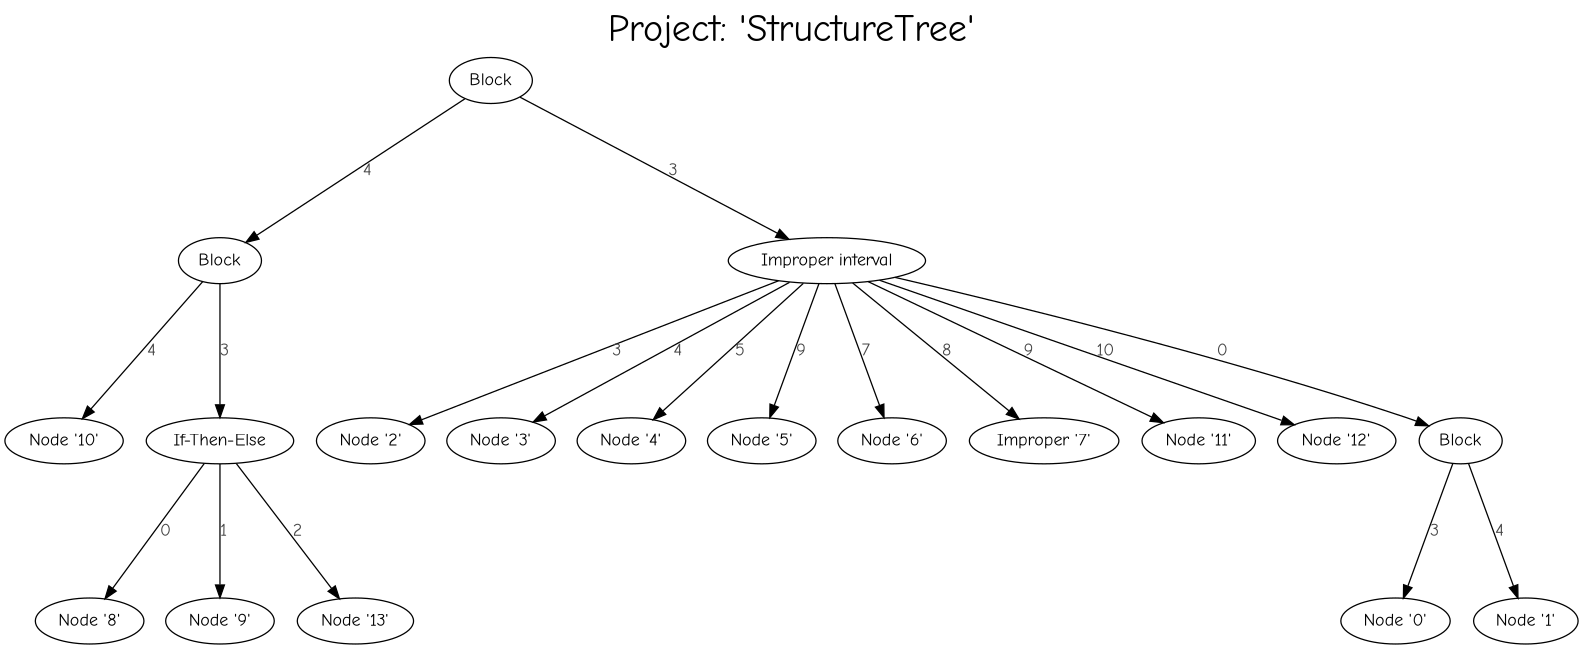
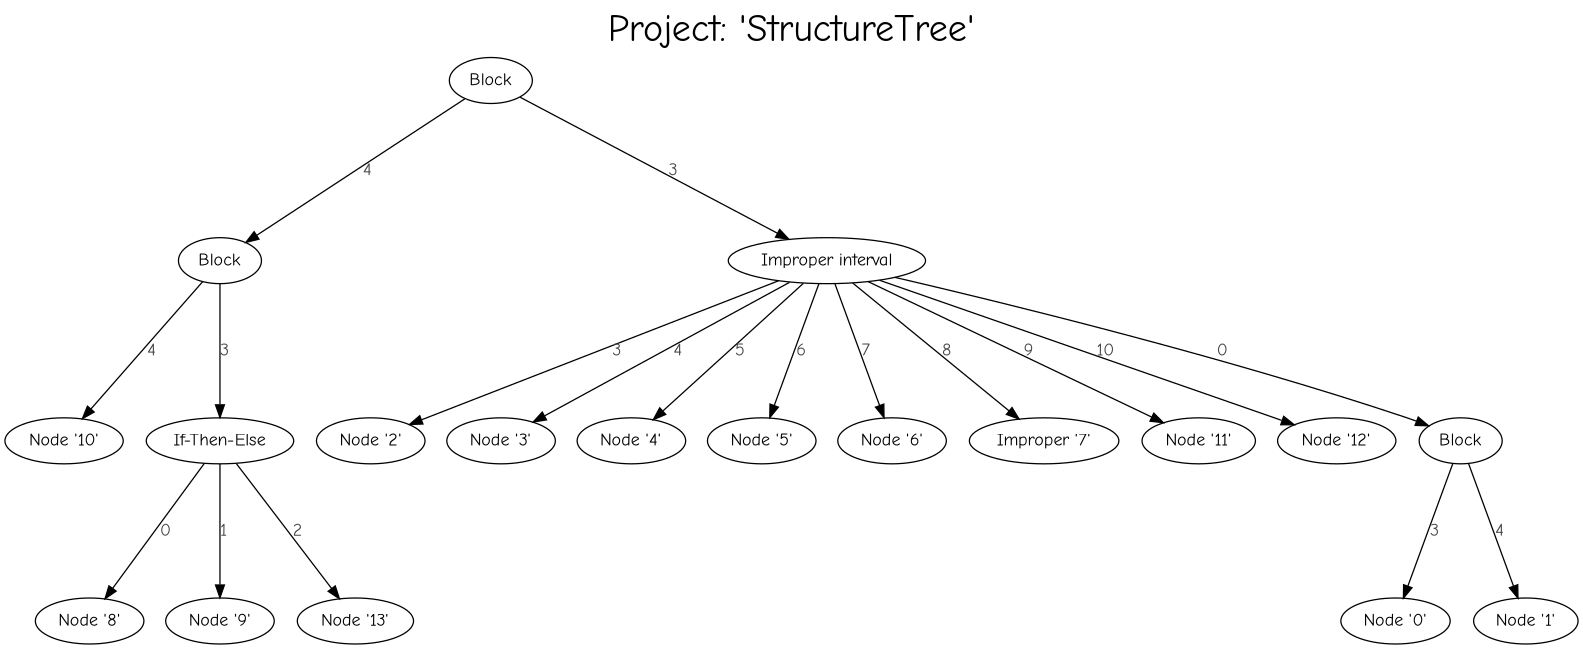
(801, 351) -> (801, 351)
